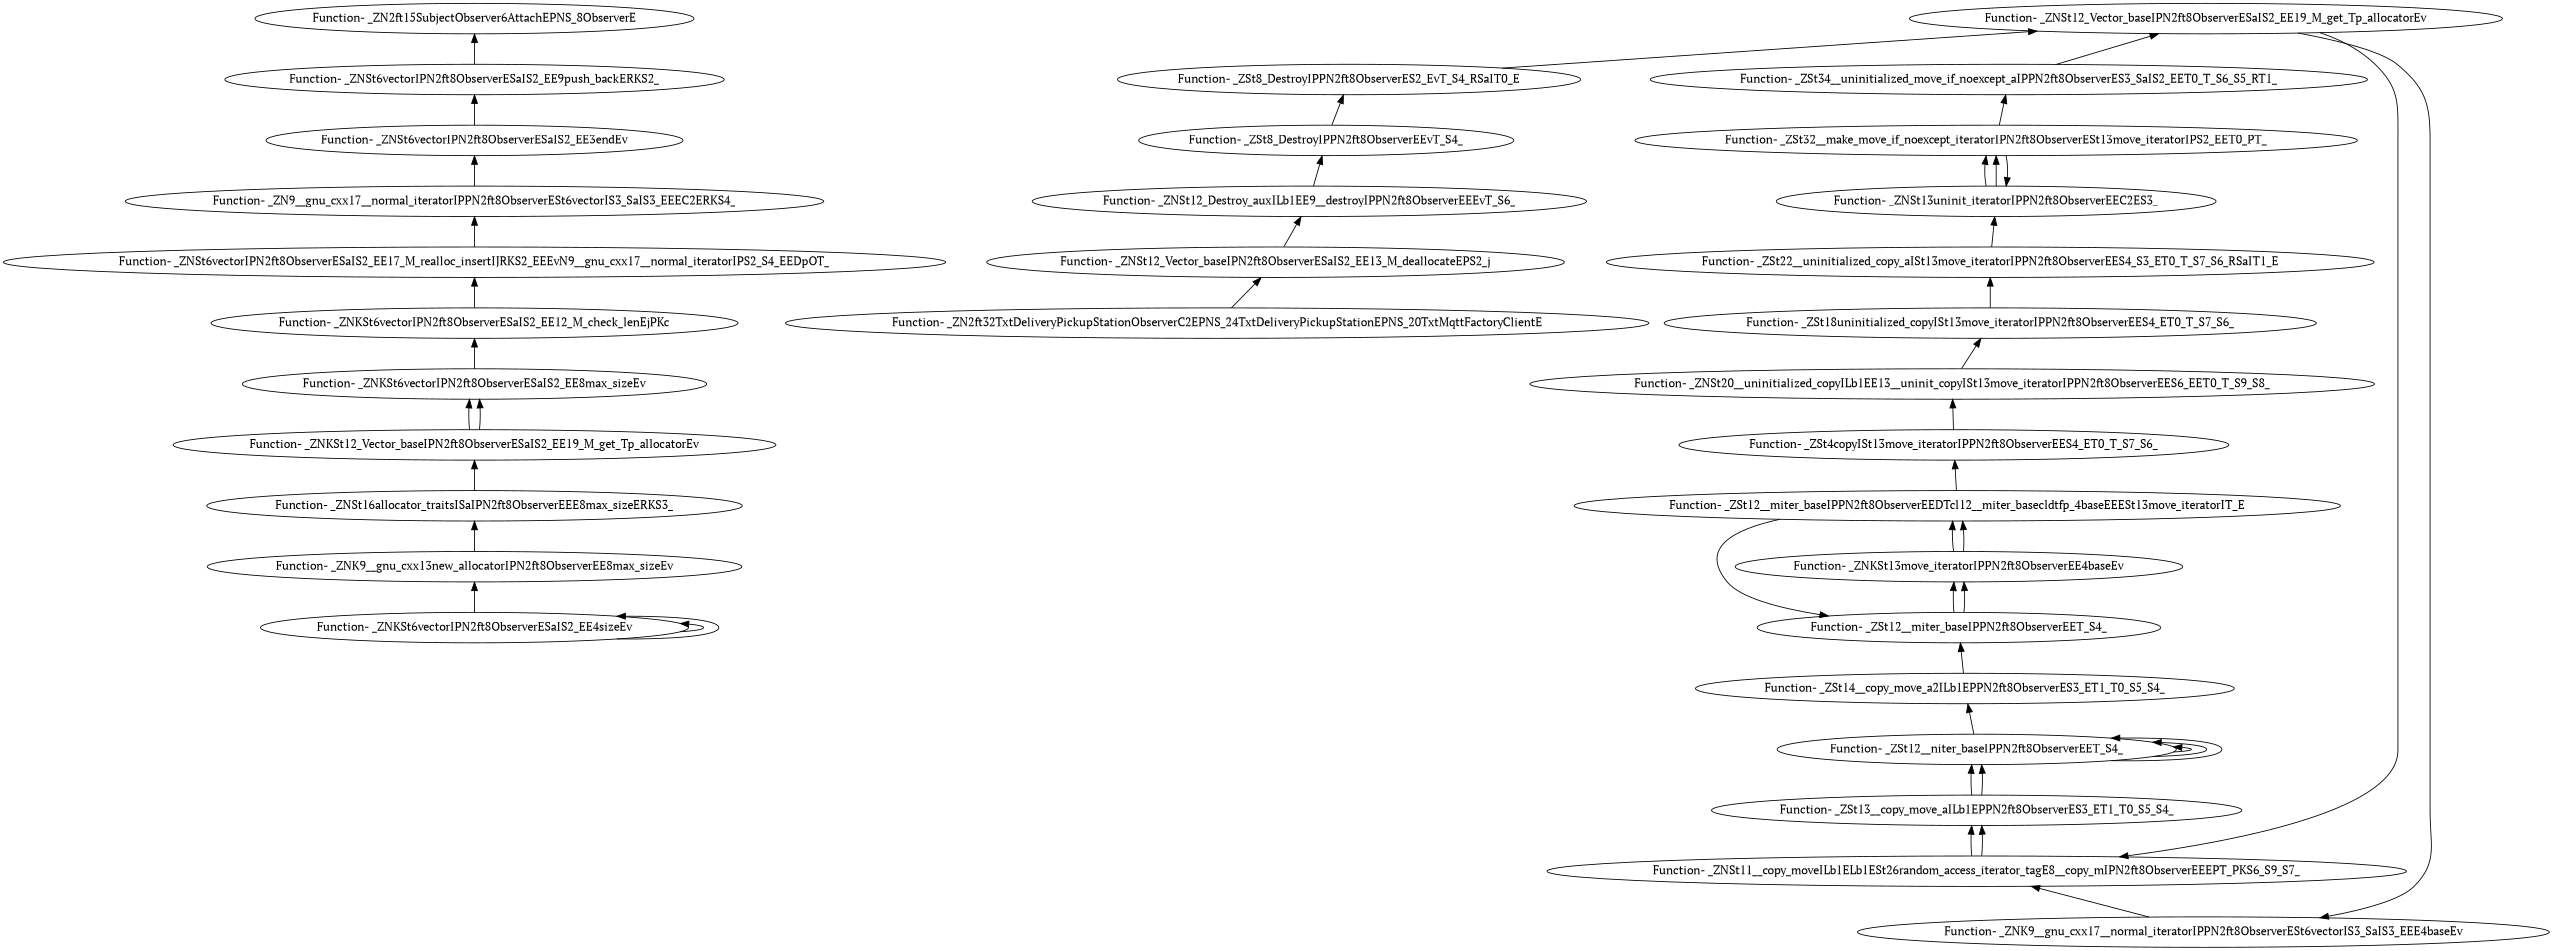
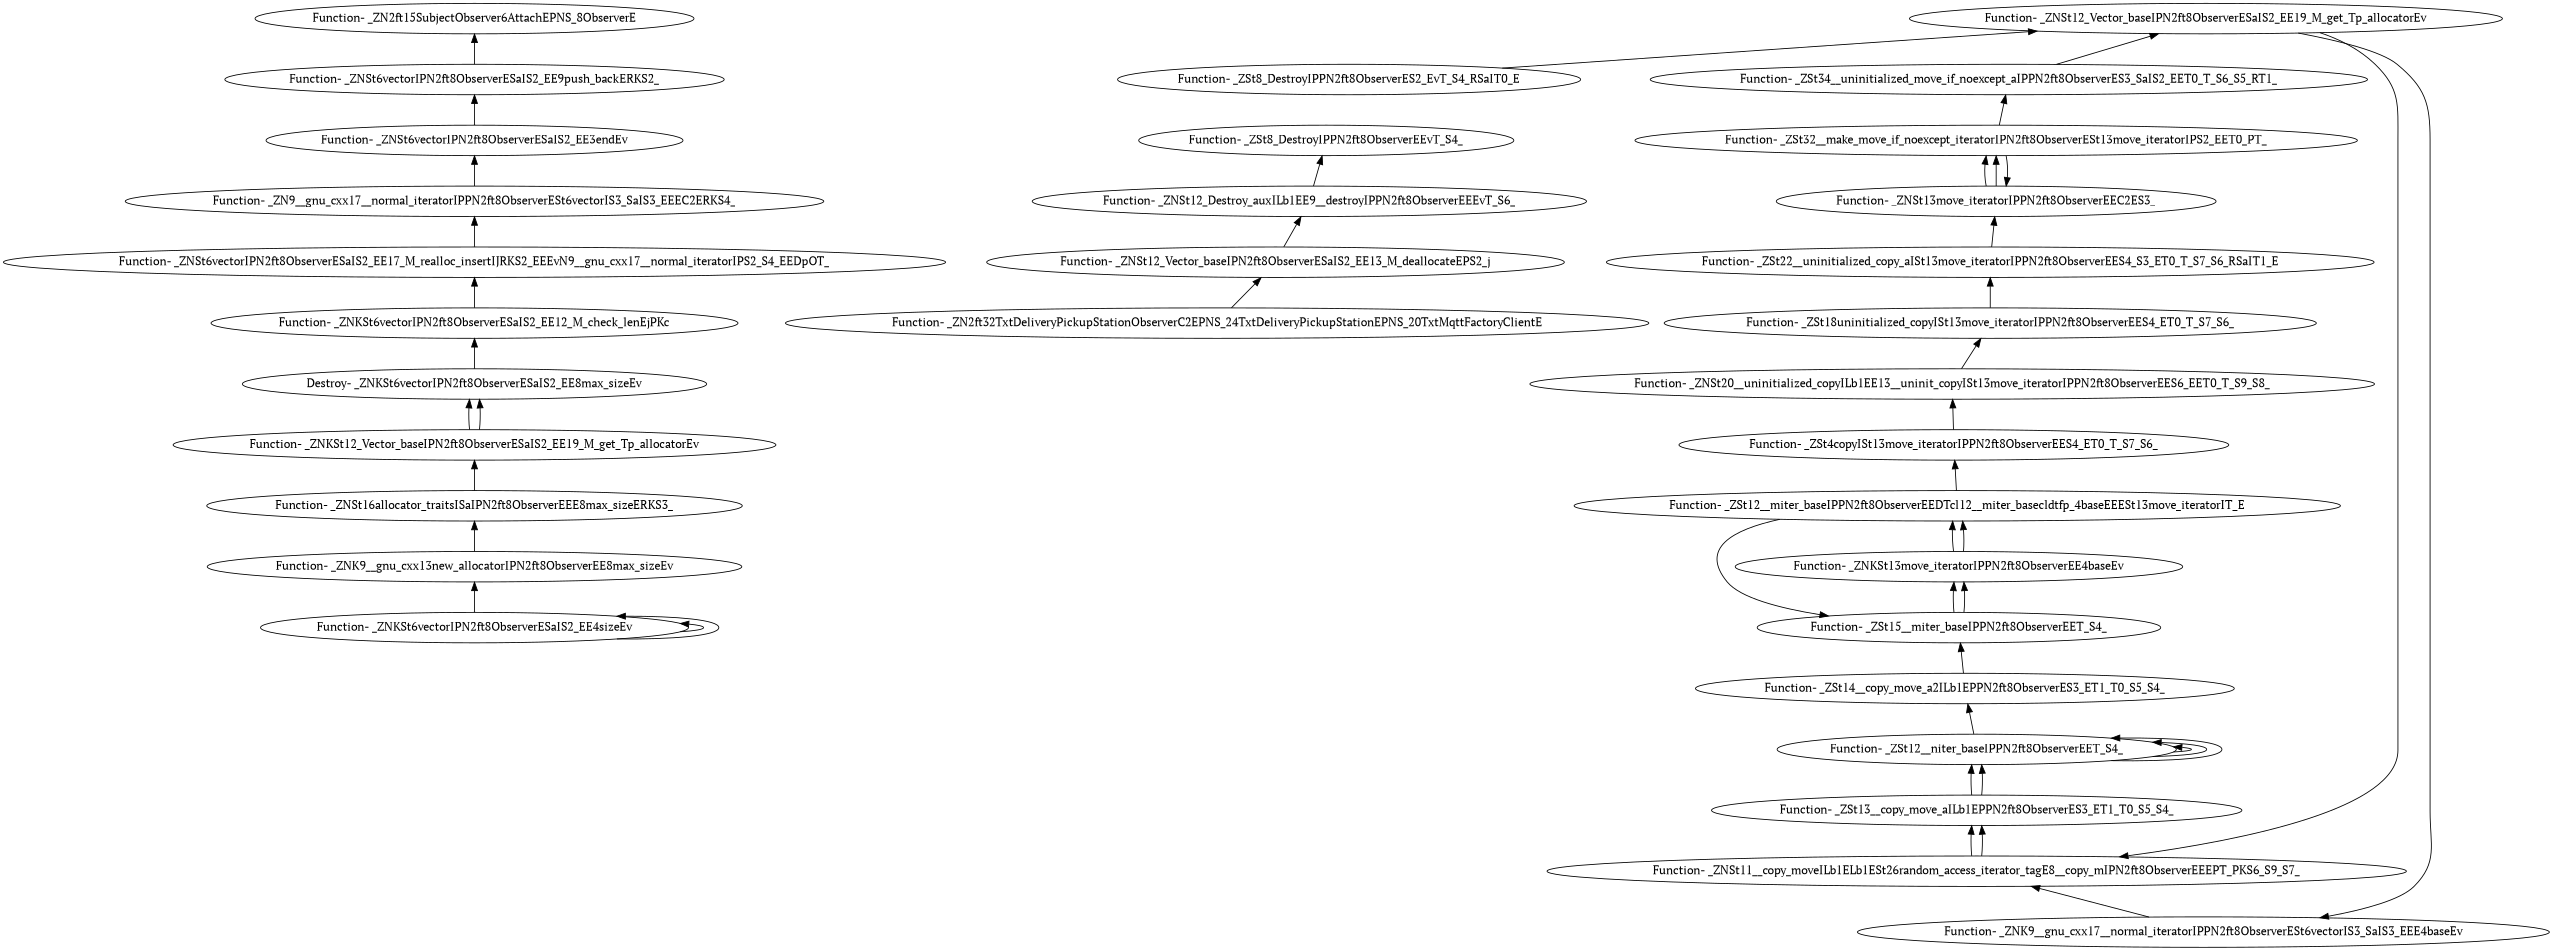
(1336, 114) -> none
(1996, 201) -> (1996, 201)
(475, 384) -> (475, 384)
(1959, 628) -> (1959, 628)
